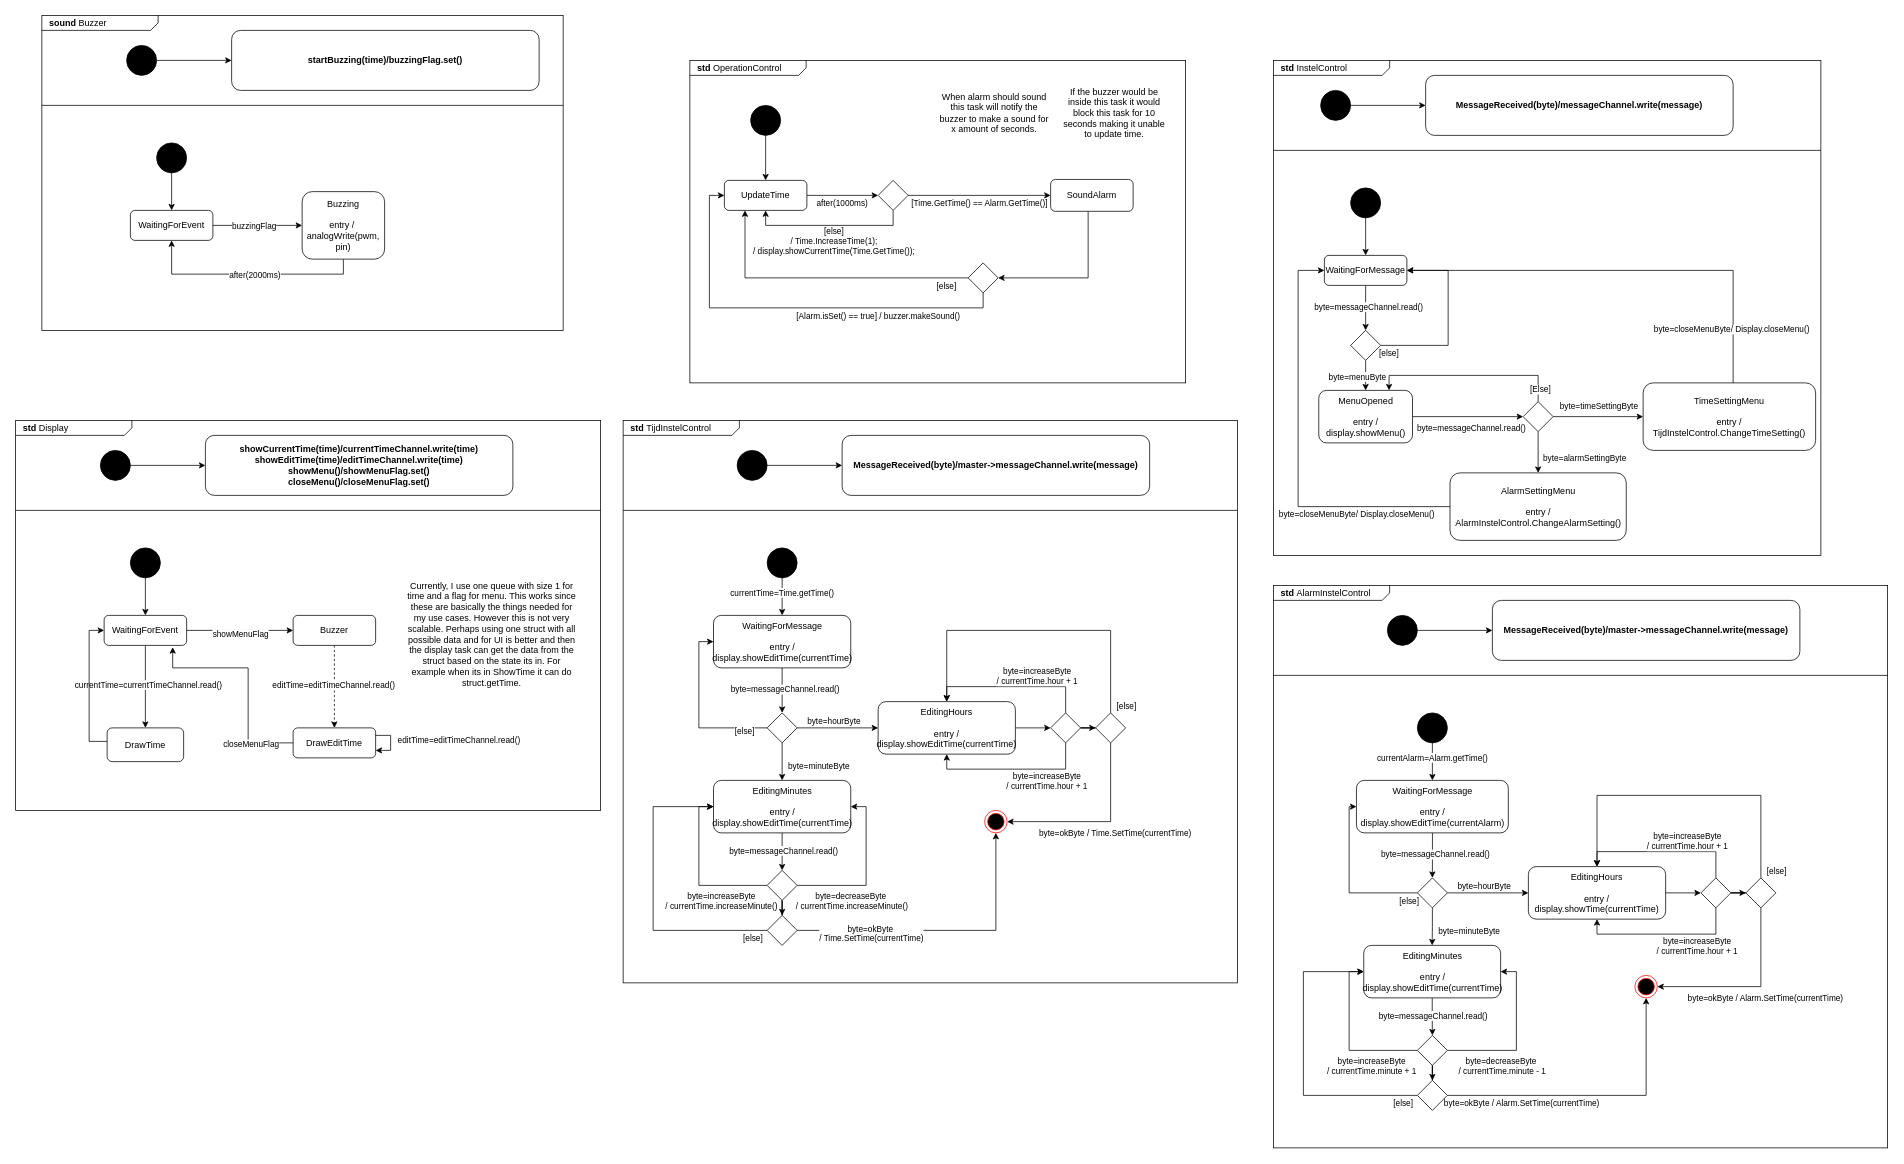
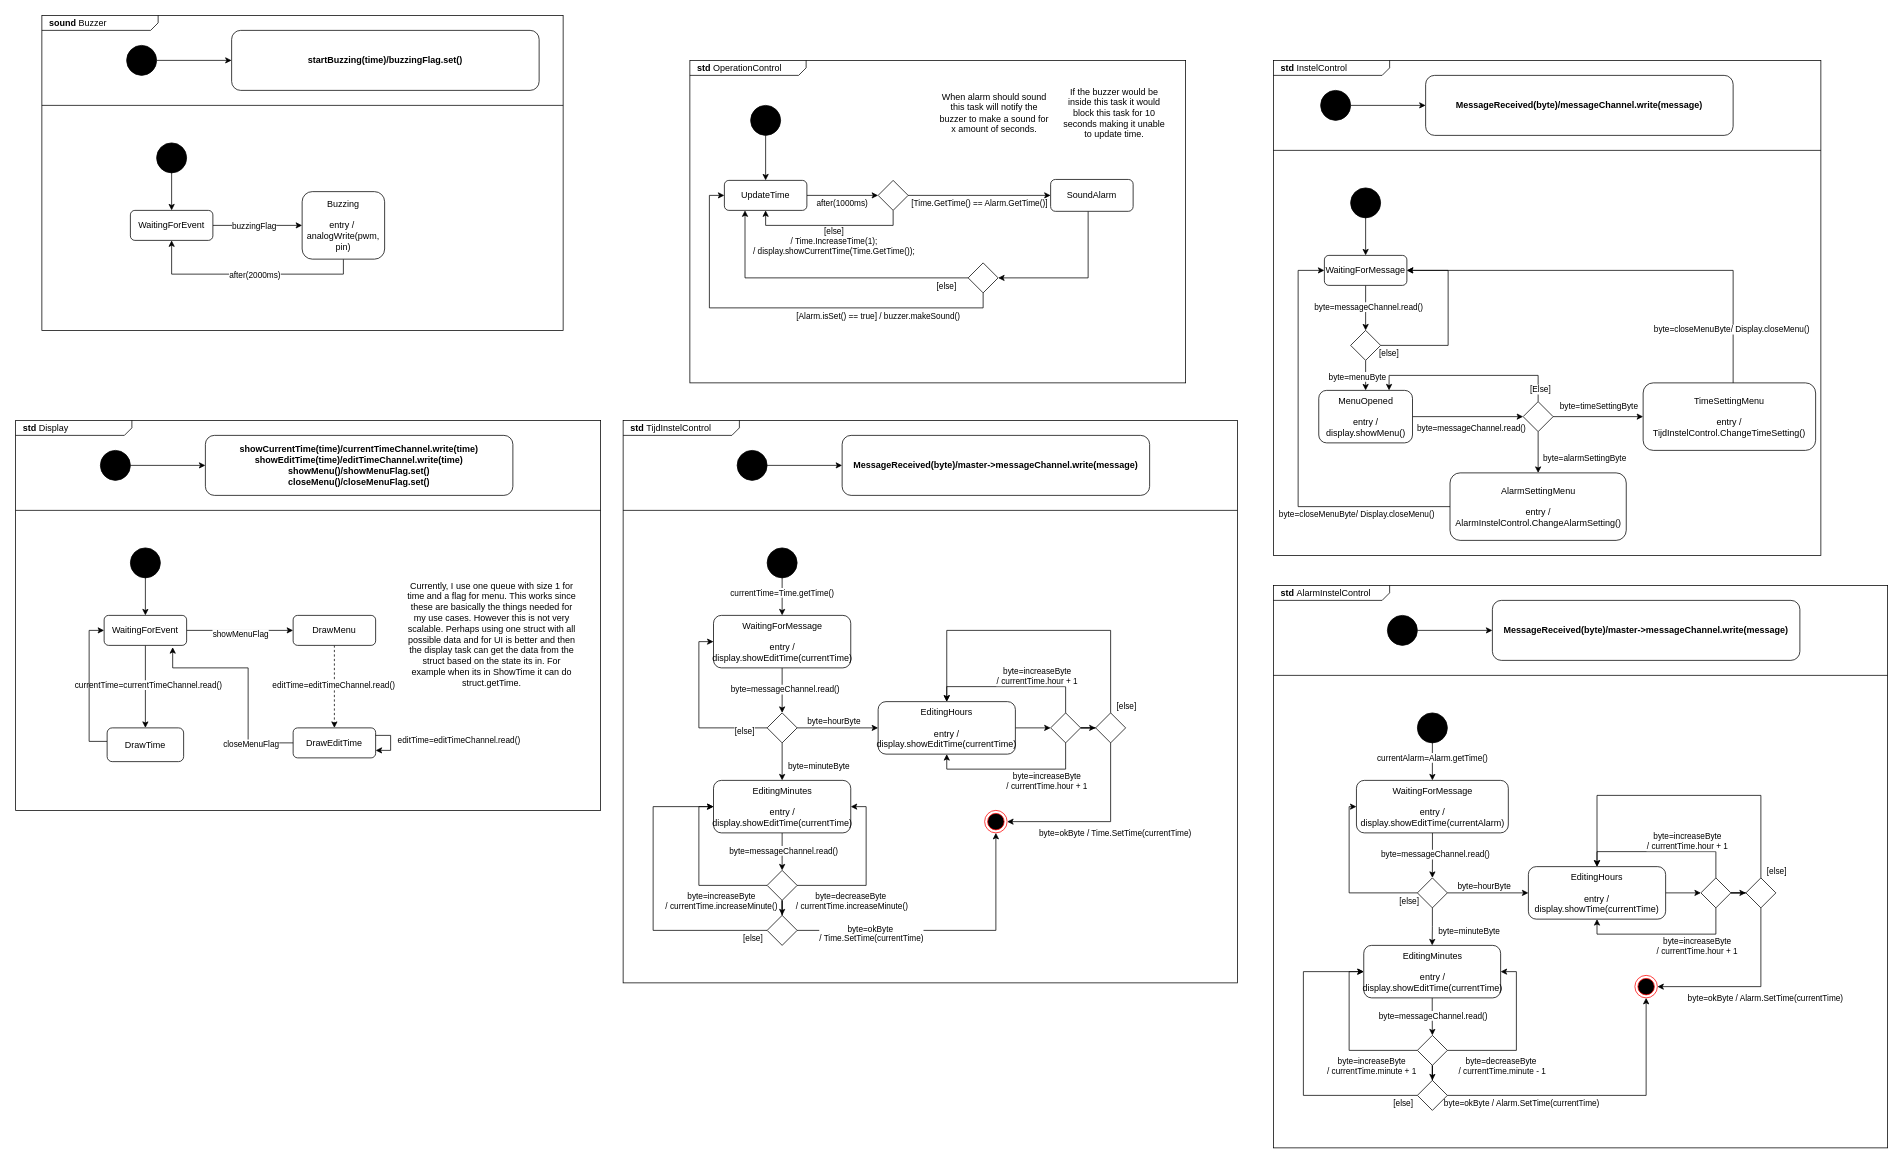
(334, 630) -> (334, 630)
